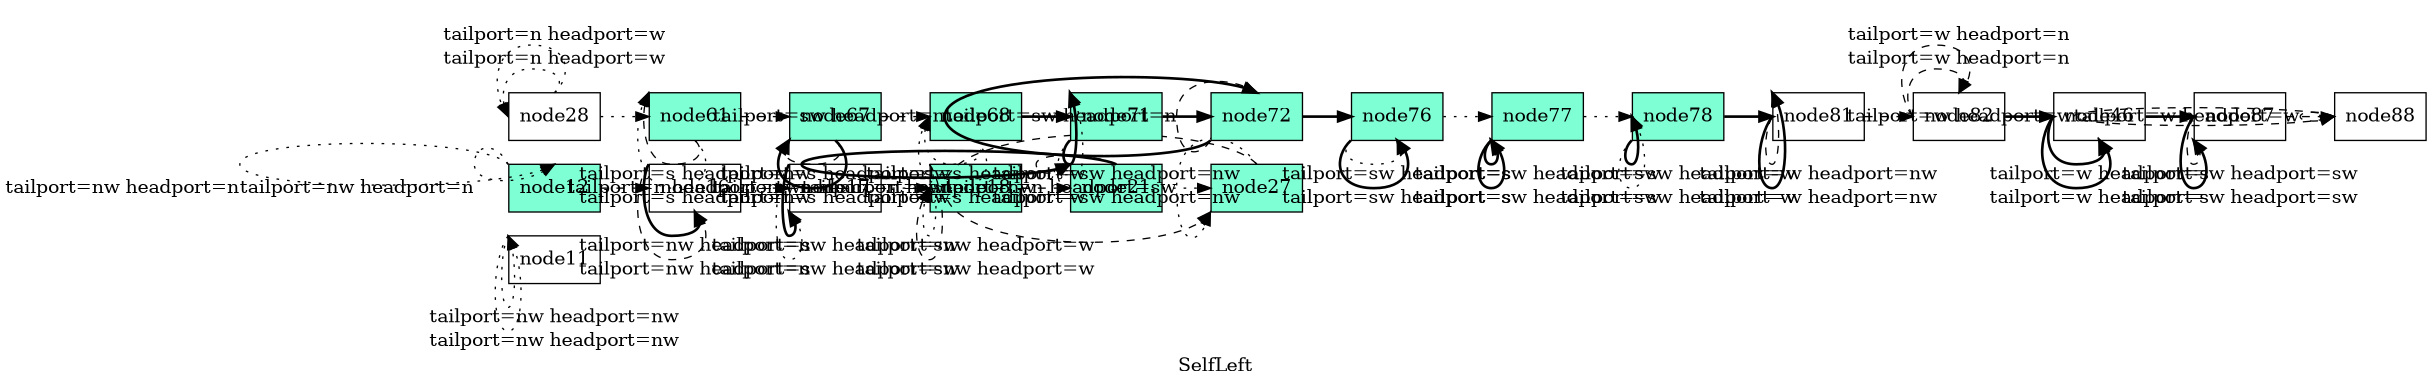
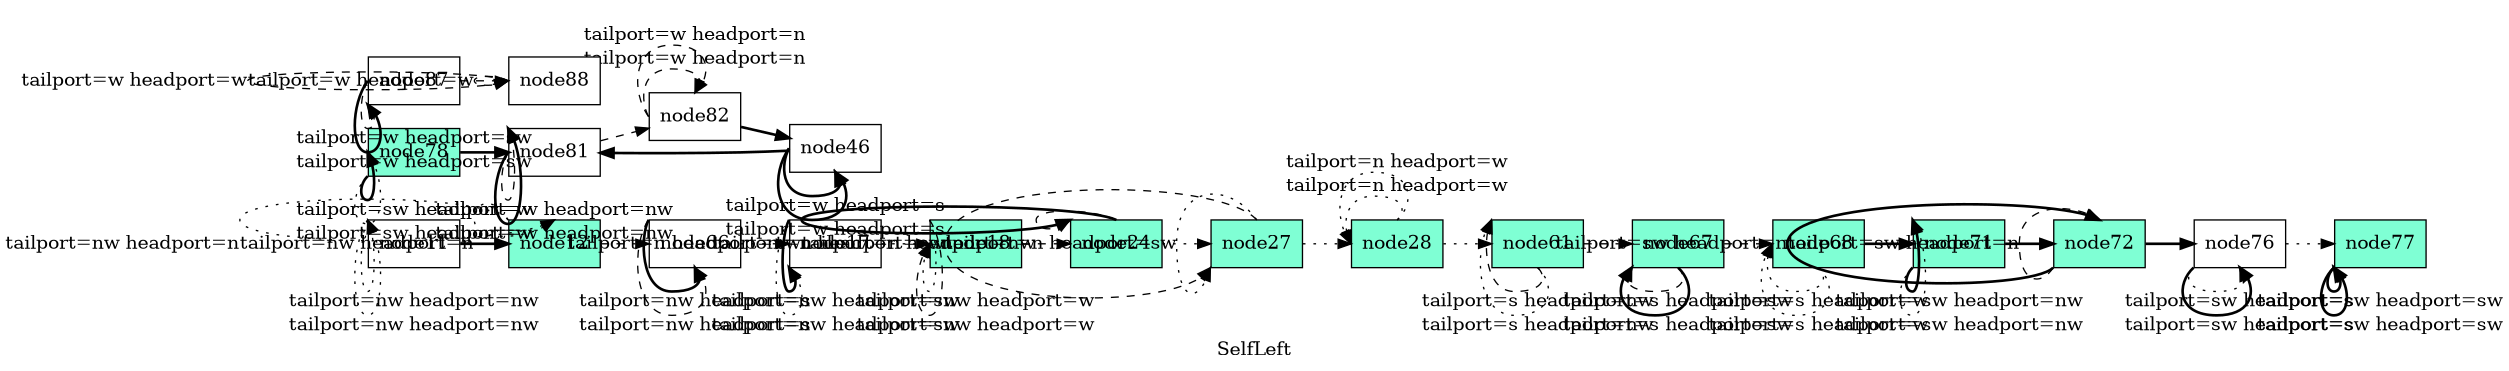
(555, 117) -> (1397, 244)
(1397, 117) -> (2240, 244)
(1601, 117) -> none
(2163, 117) -> (702, 153)
(695, 188) -> (695, 244)
(1116, 188) -> (1116, 244)
none -> (485, 244)
none -> (1320, 244)
